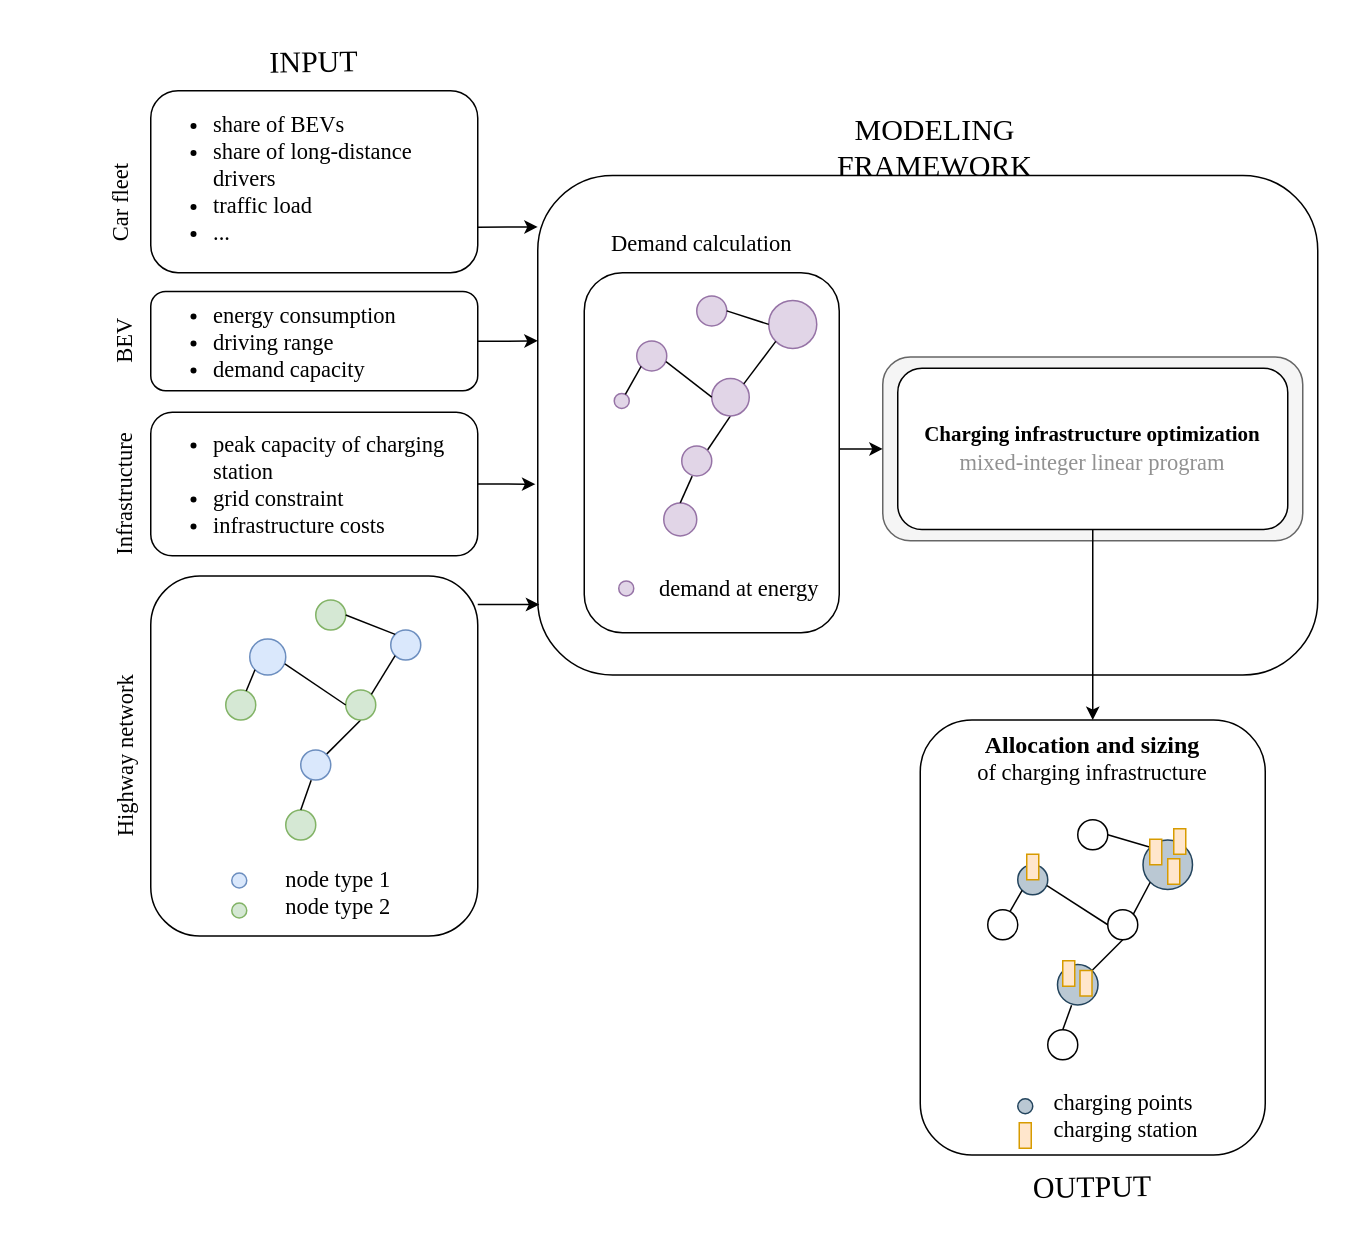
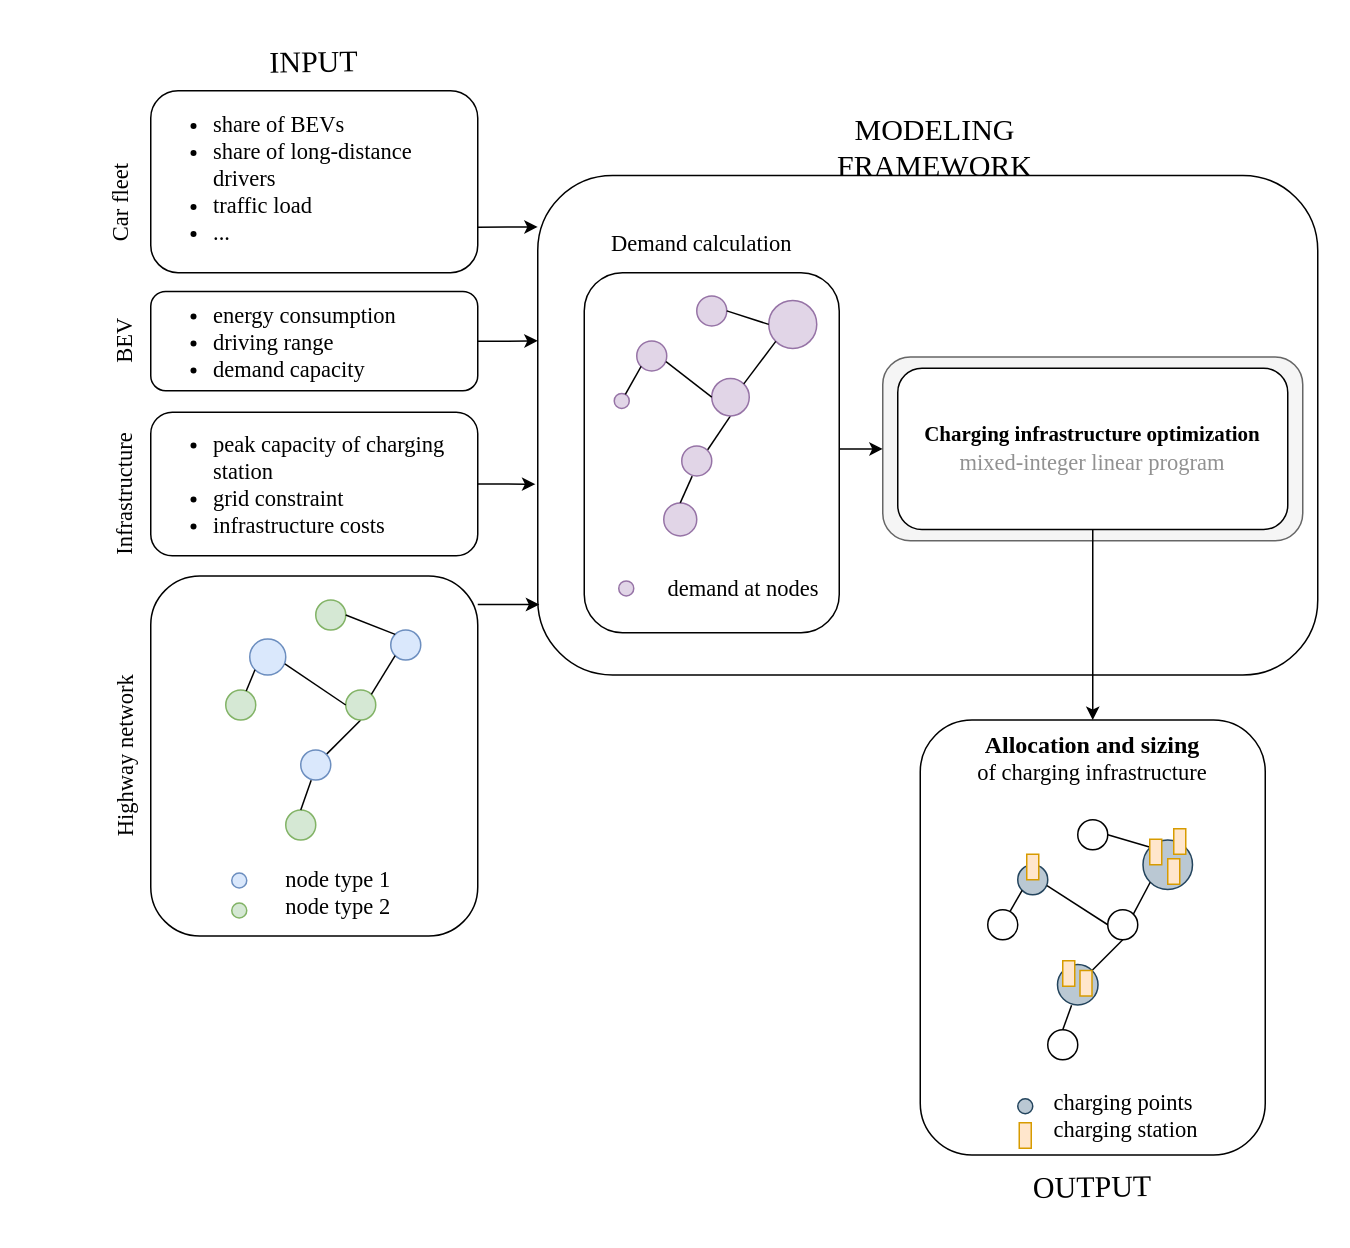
(760, 452) -> (765, 452)
